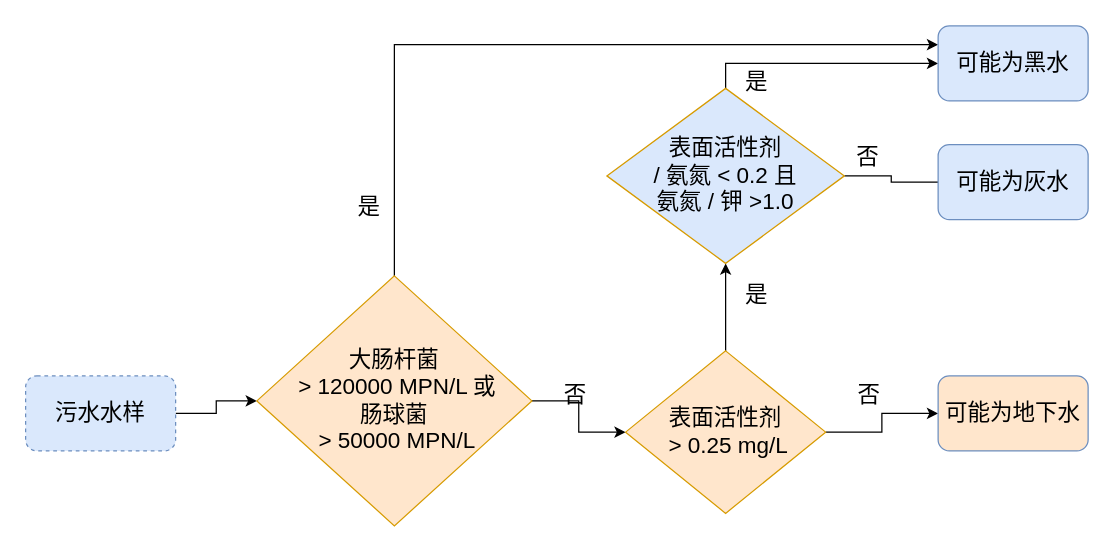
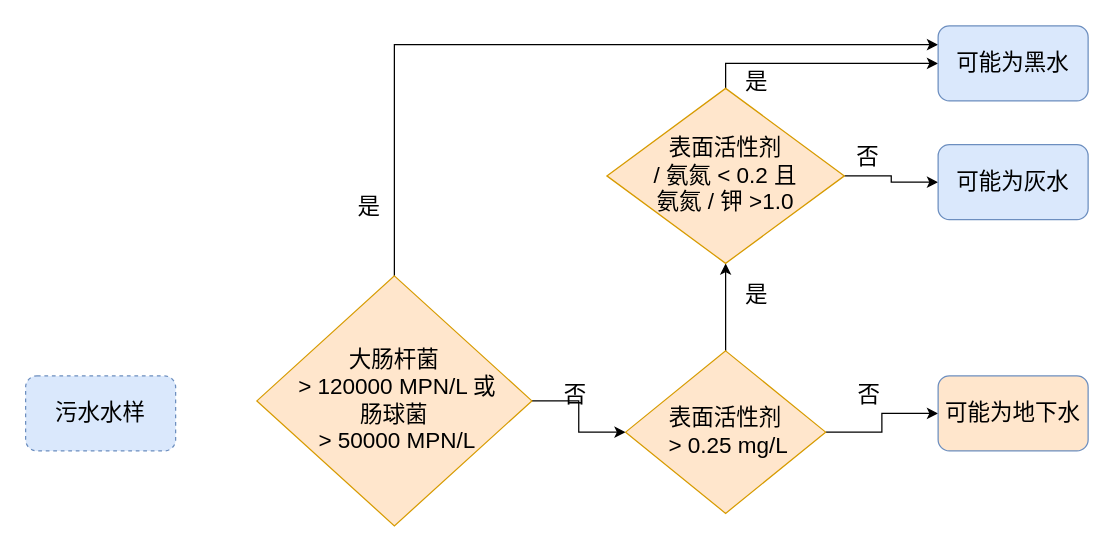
(726, 176) -> (726, 176)
(931, 182) -> (928, 182)
(216, 411) -> none
